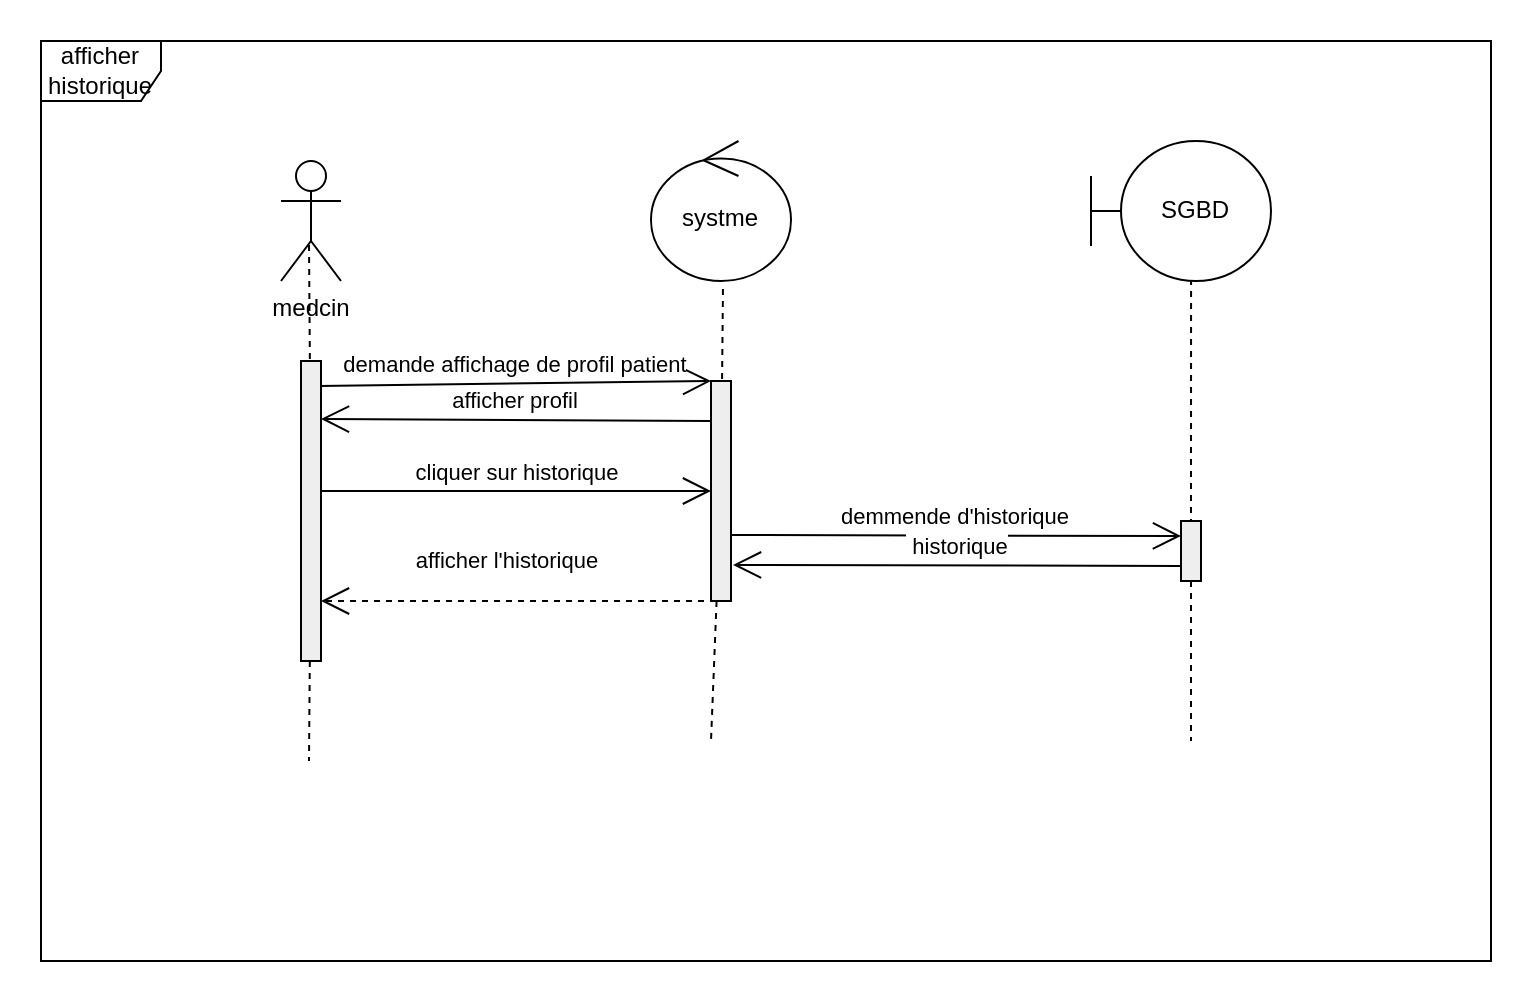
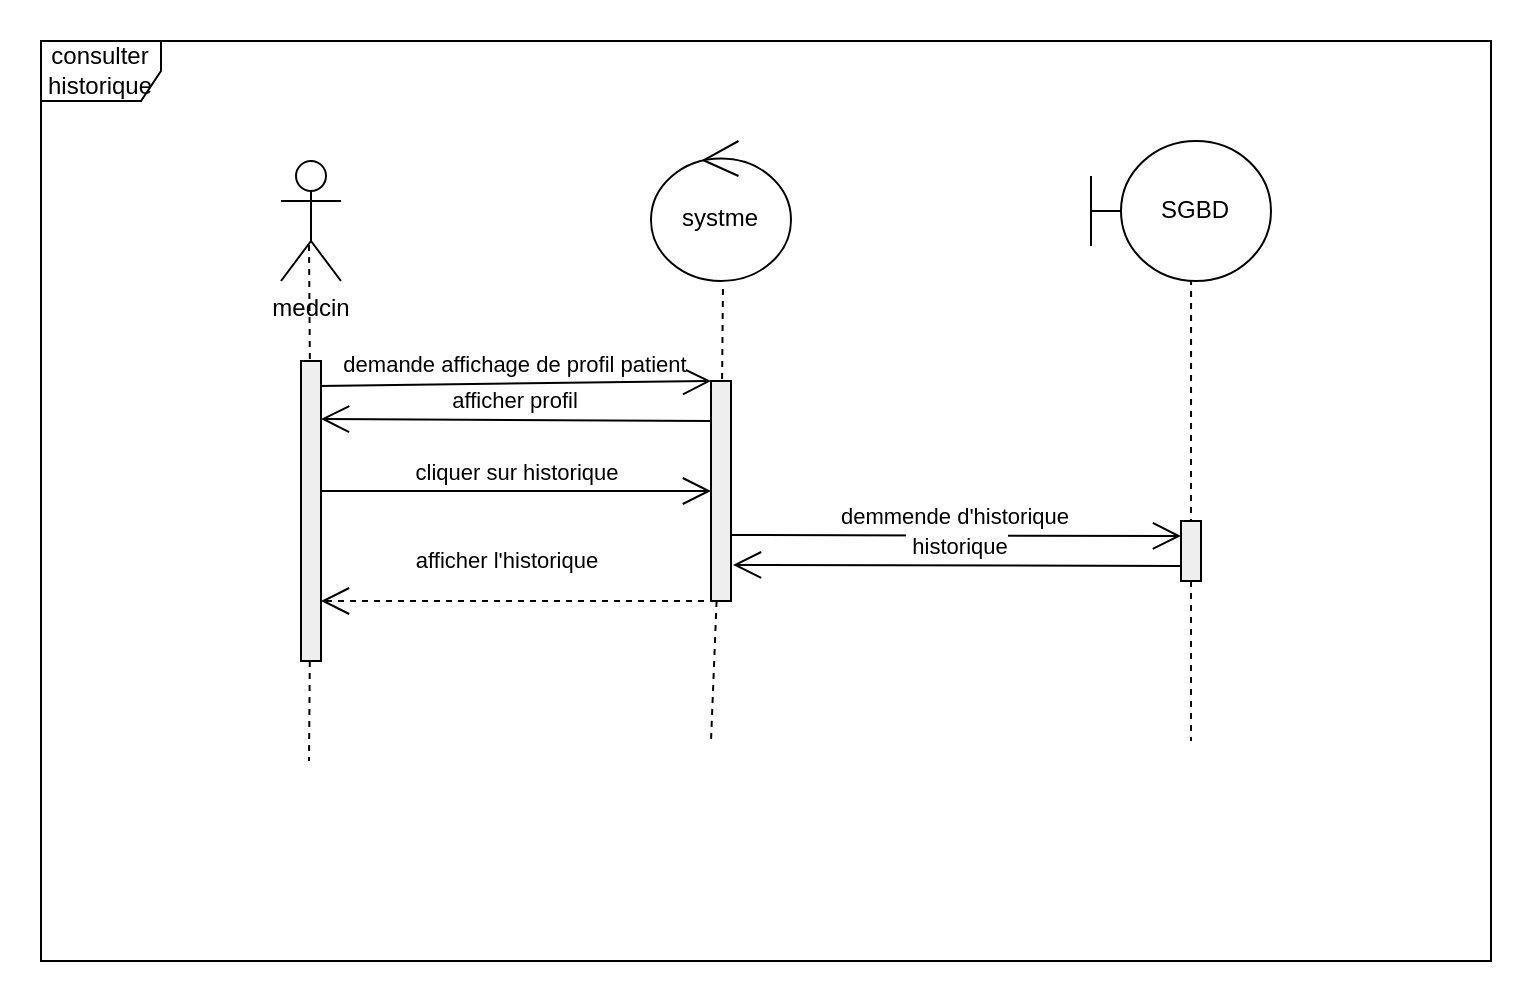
(101, 71) -> (101, 71)
